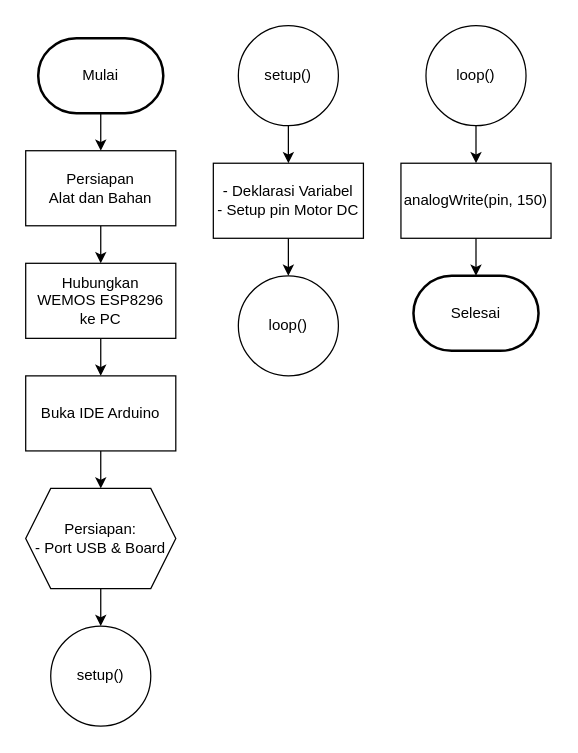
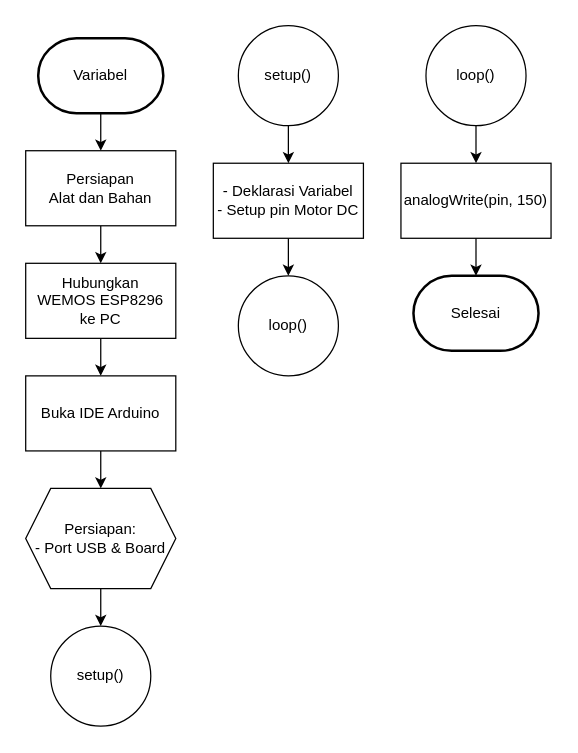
(101, 76) -> (101, 76)
